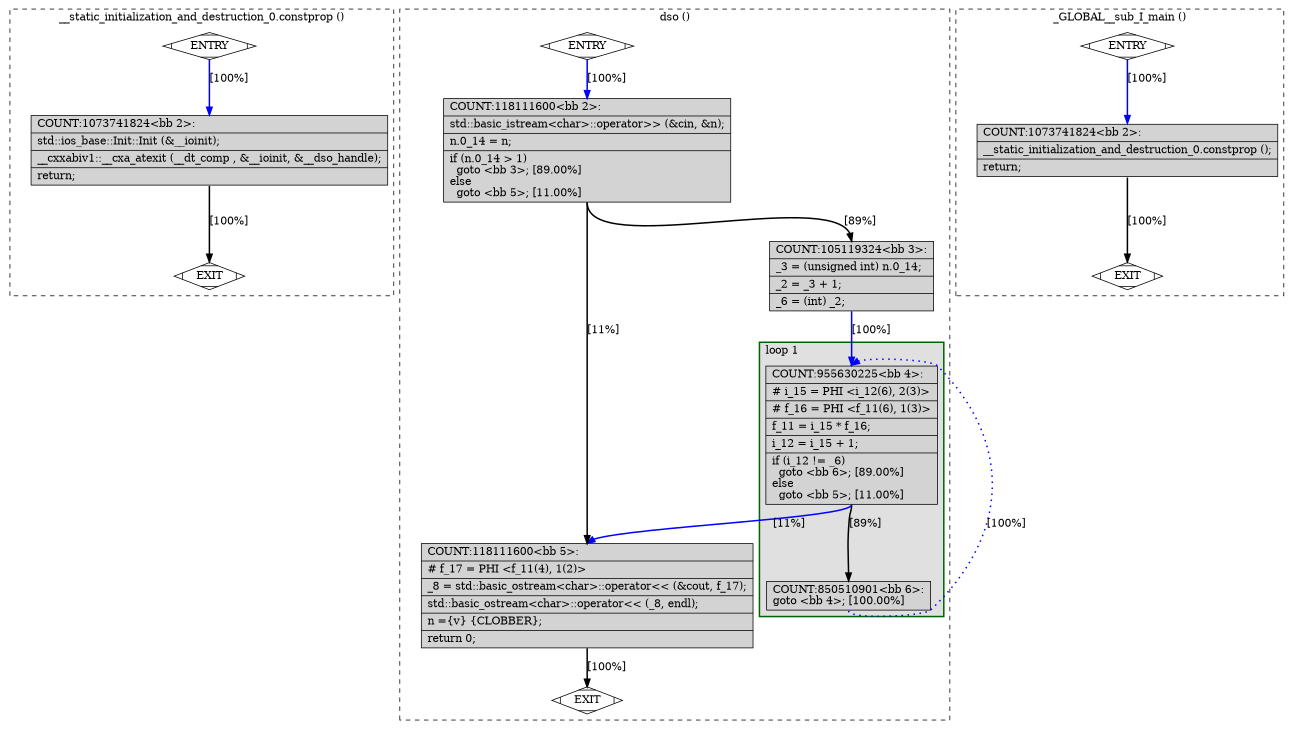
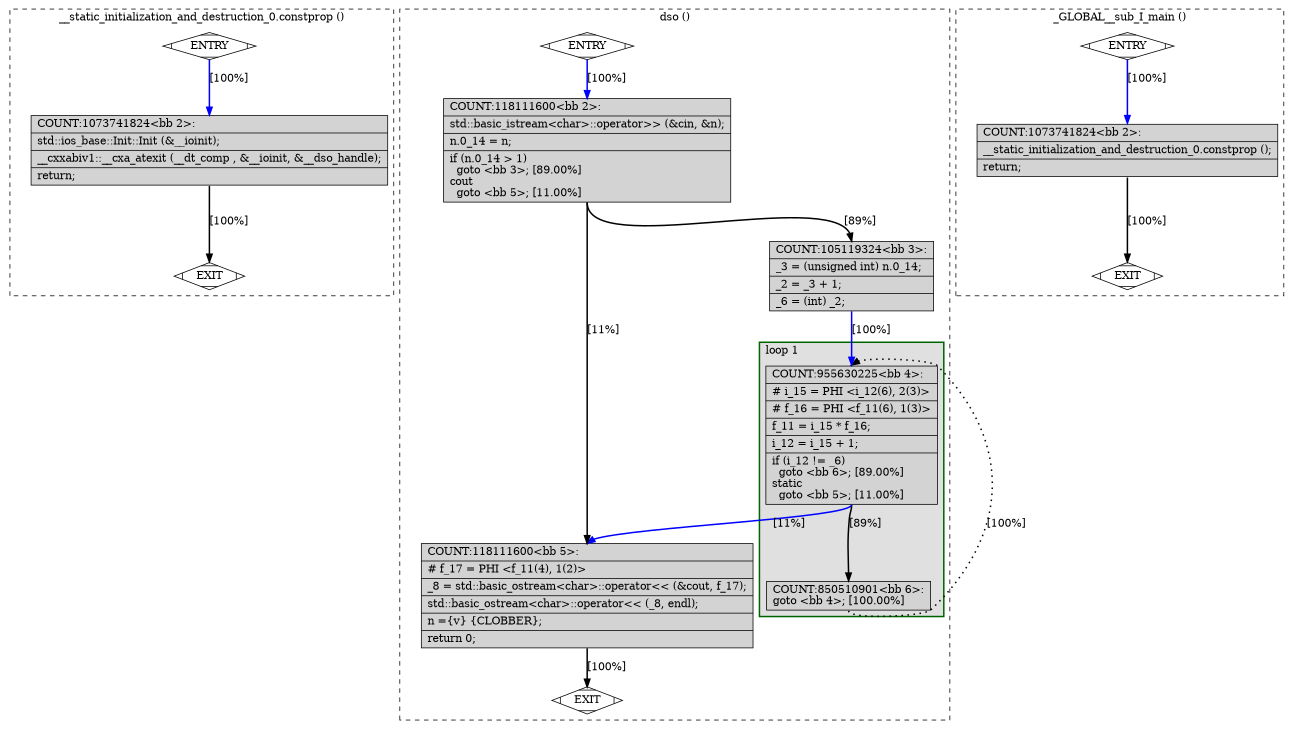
(461, 182) -> (461, 182)
(783, 484) -> (787, 484)
(992, 491) -> (992, 491)
